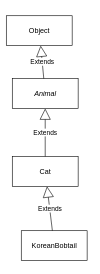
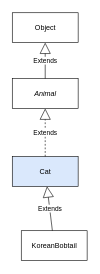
(39, 30) -> (45, 27)
(45, 138) -> (45, 138)
(45, 171) -> (45, 171)
